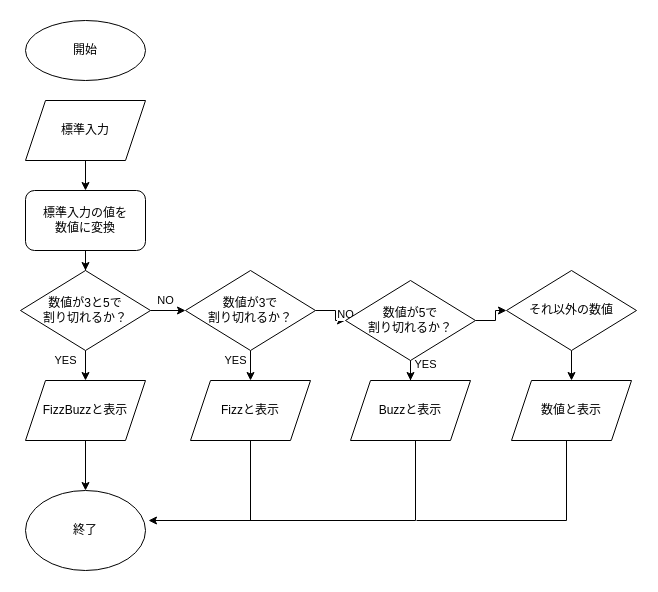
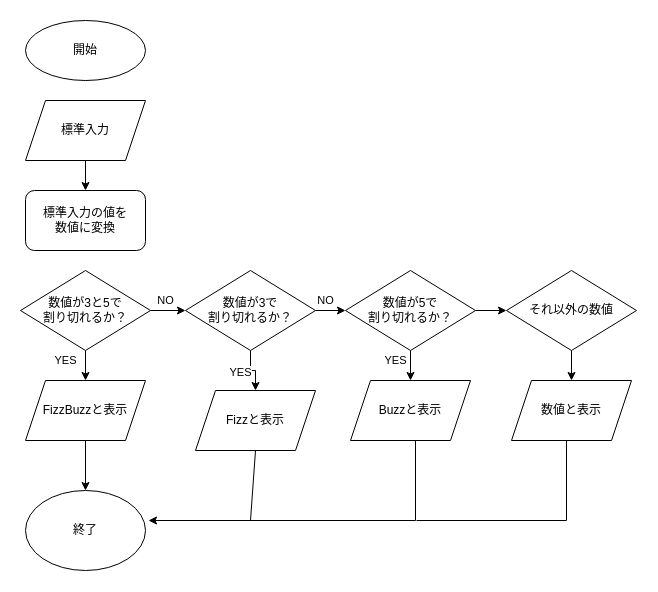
(86, 265) -> none
(411, 321) -> (411, 311)
(251, 411) -> (256, 421)
